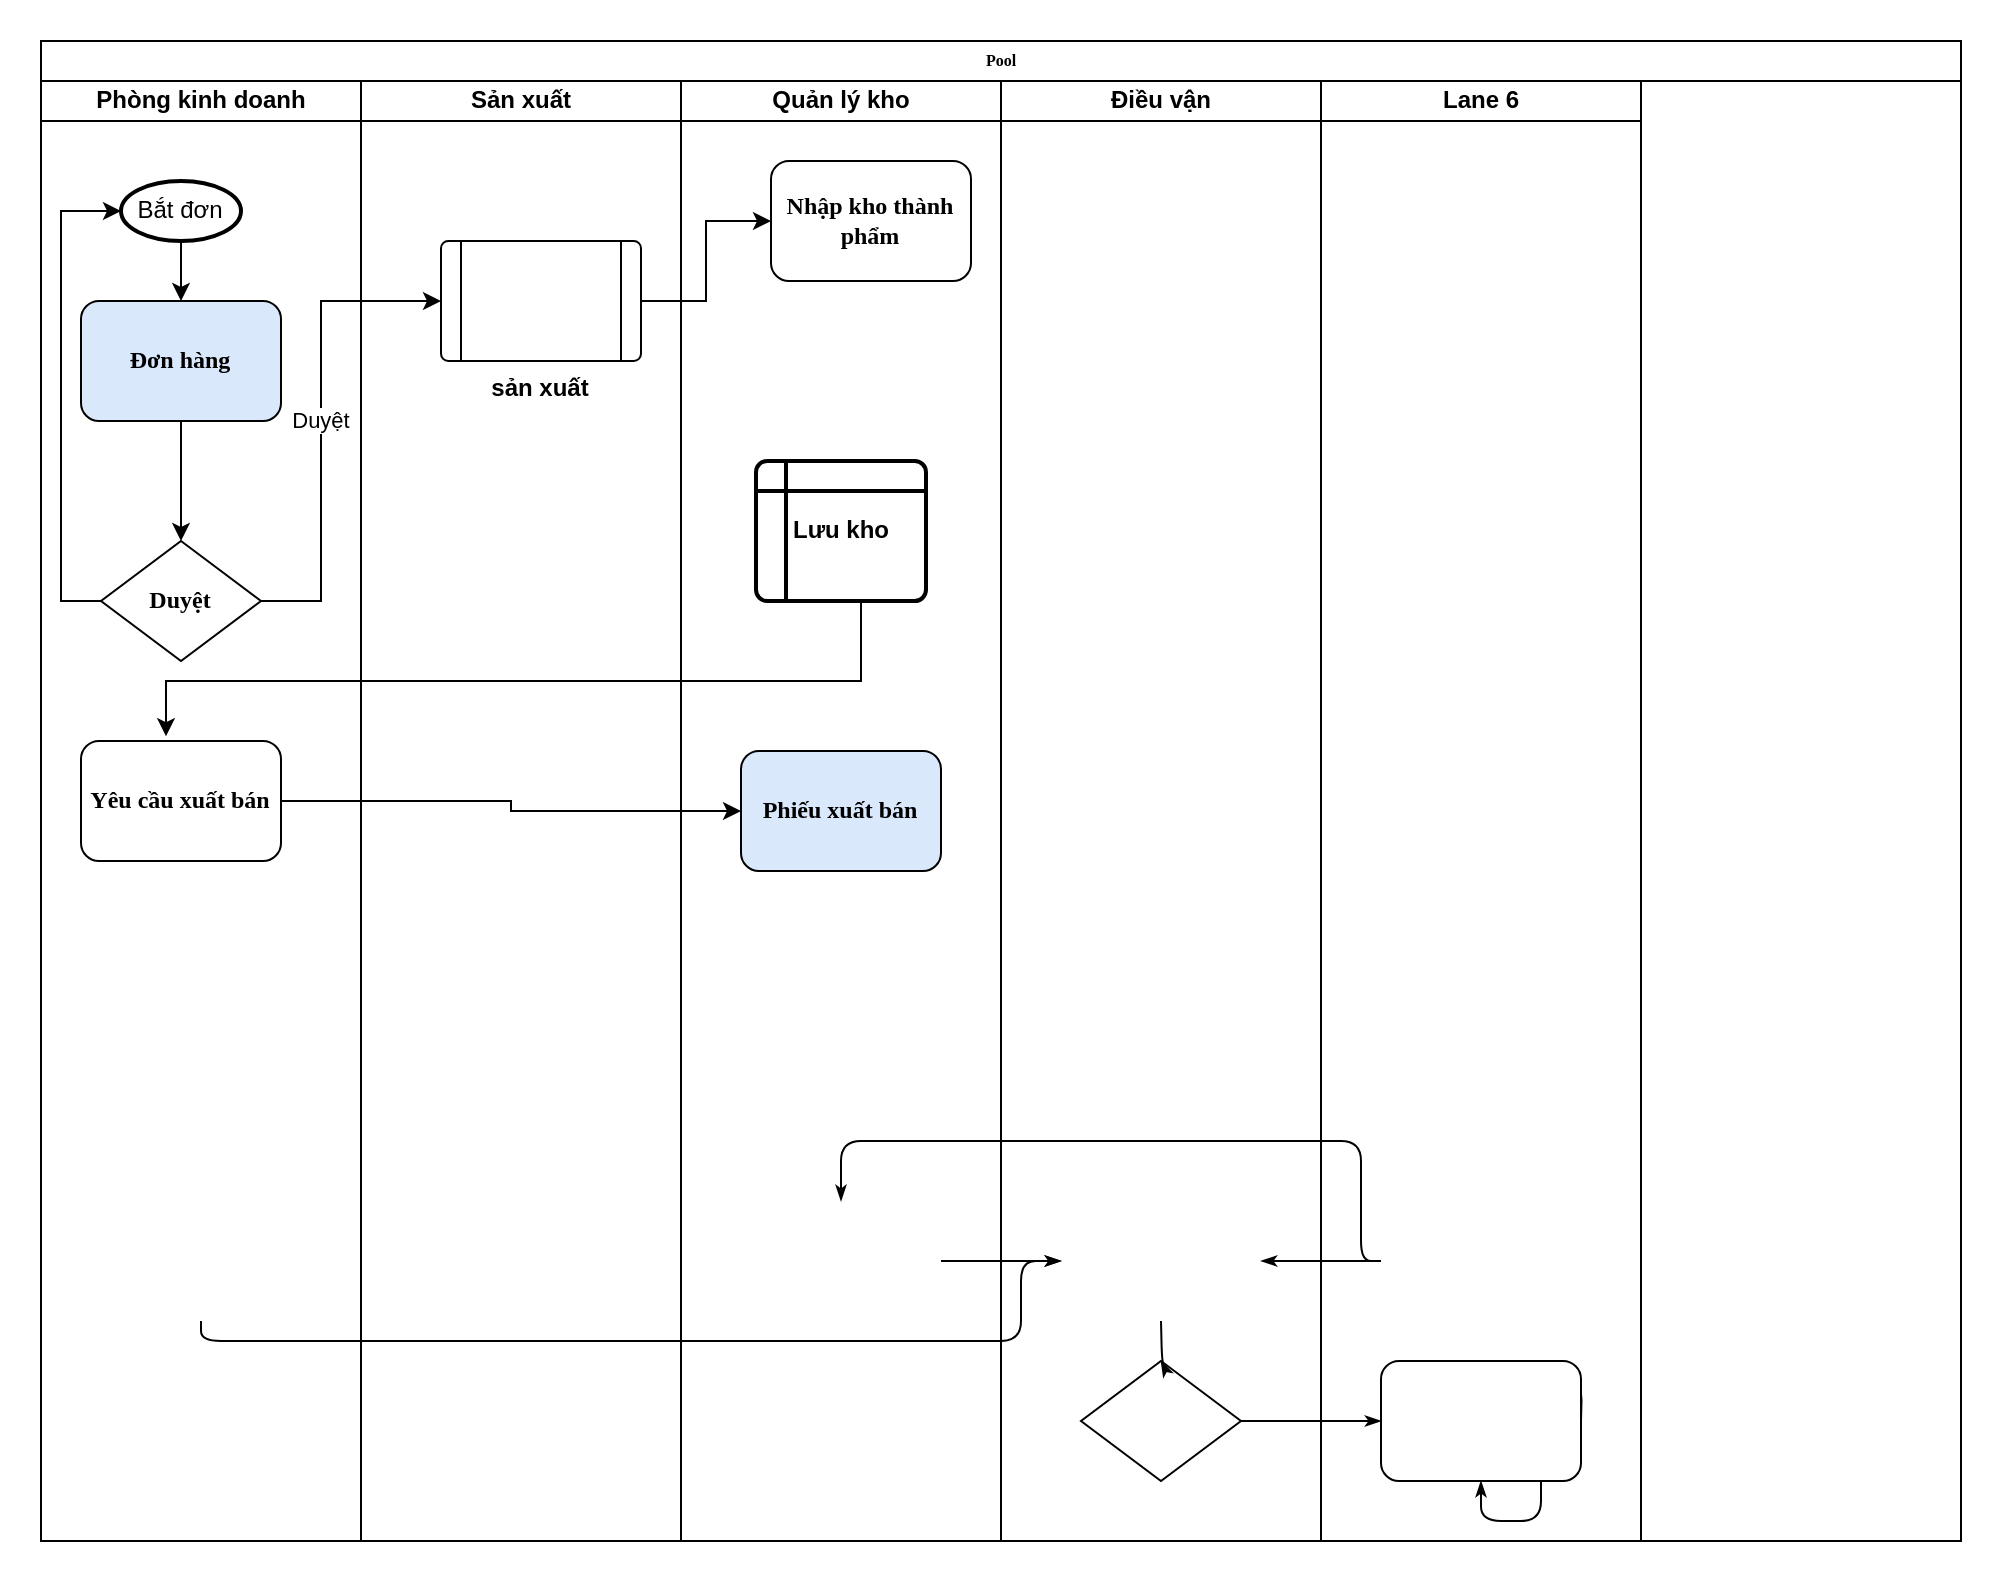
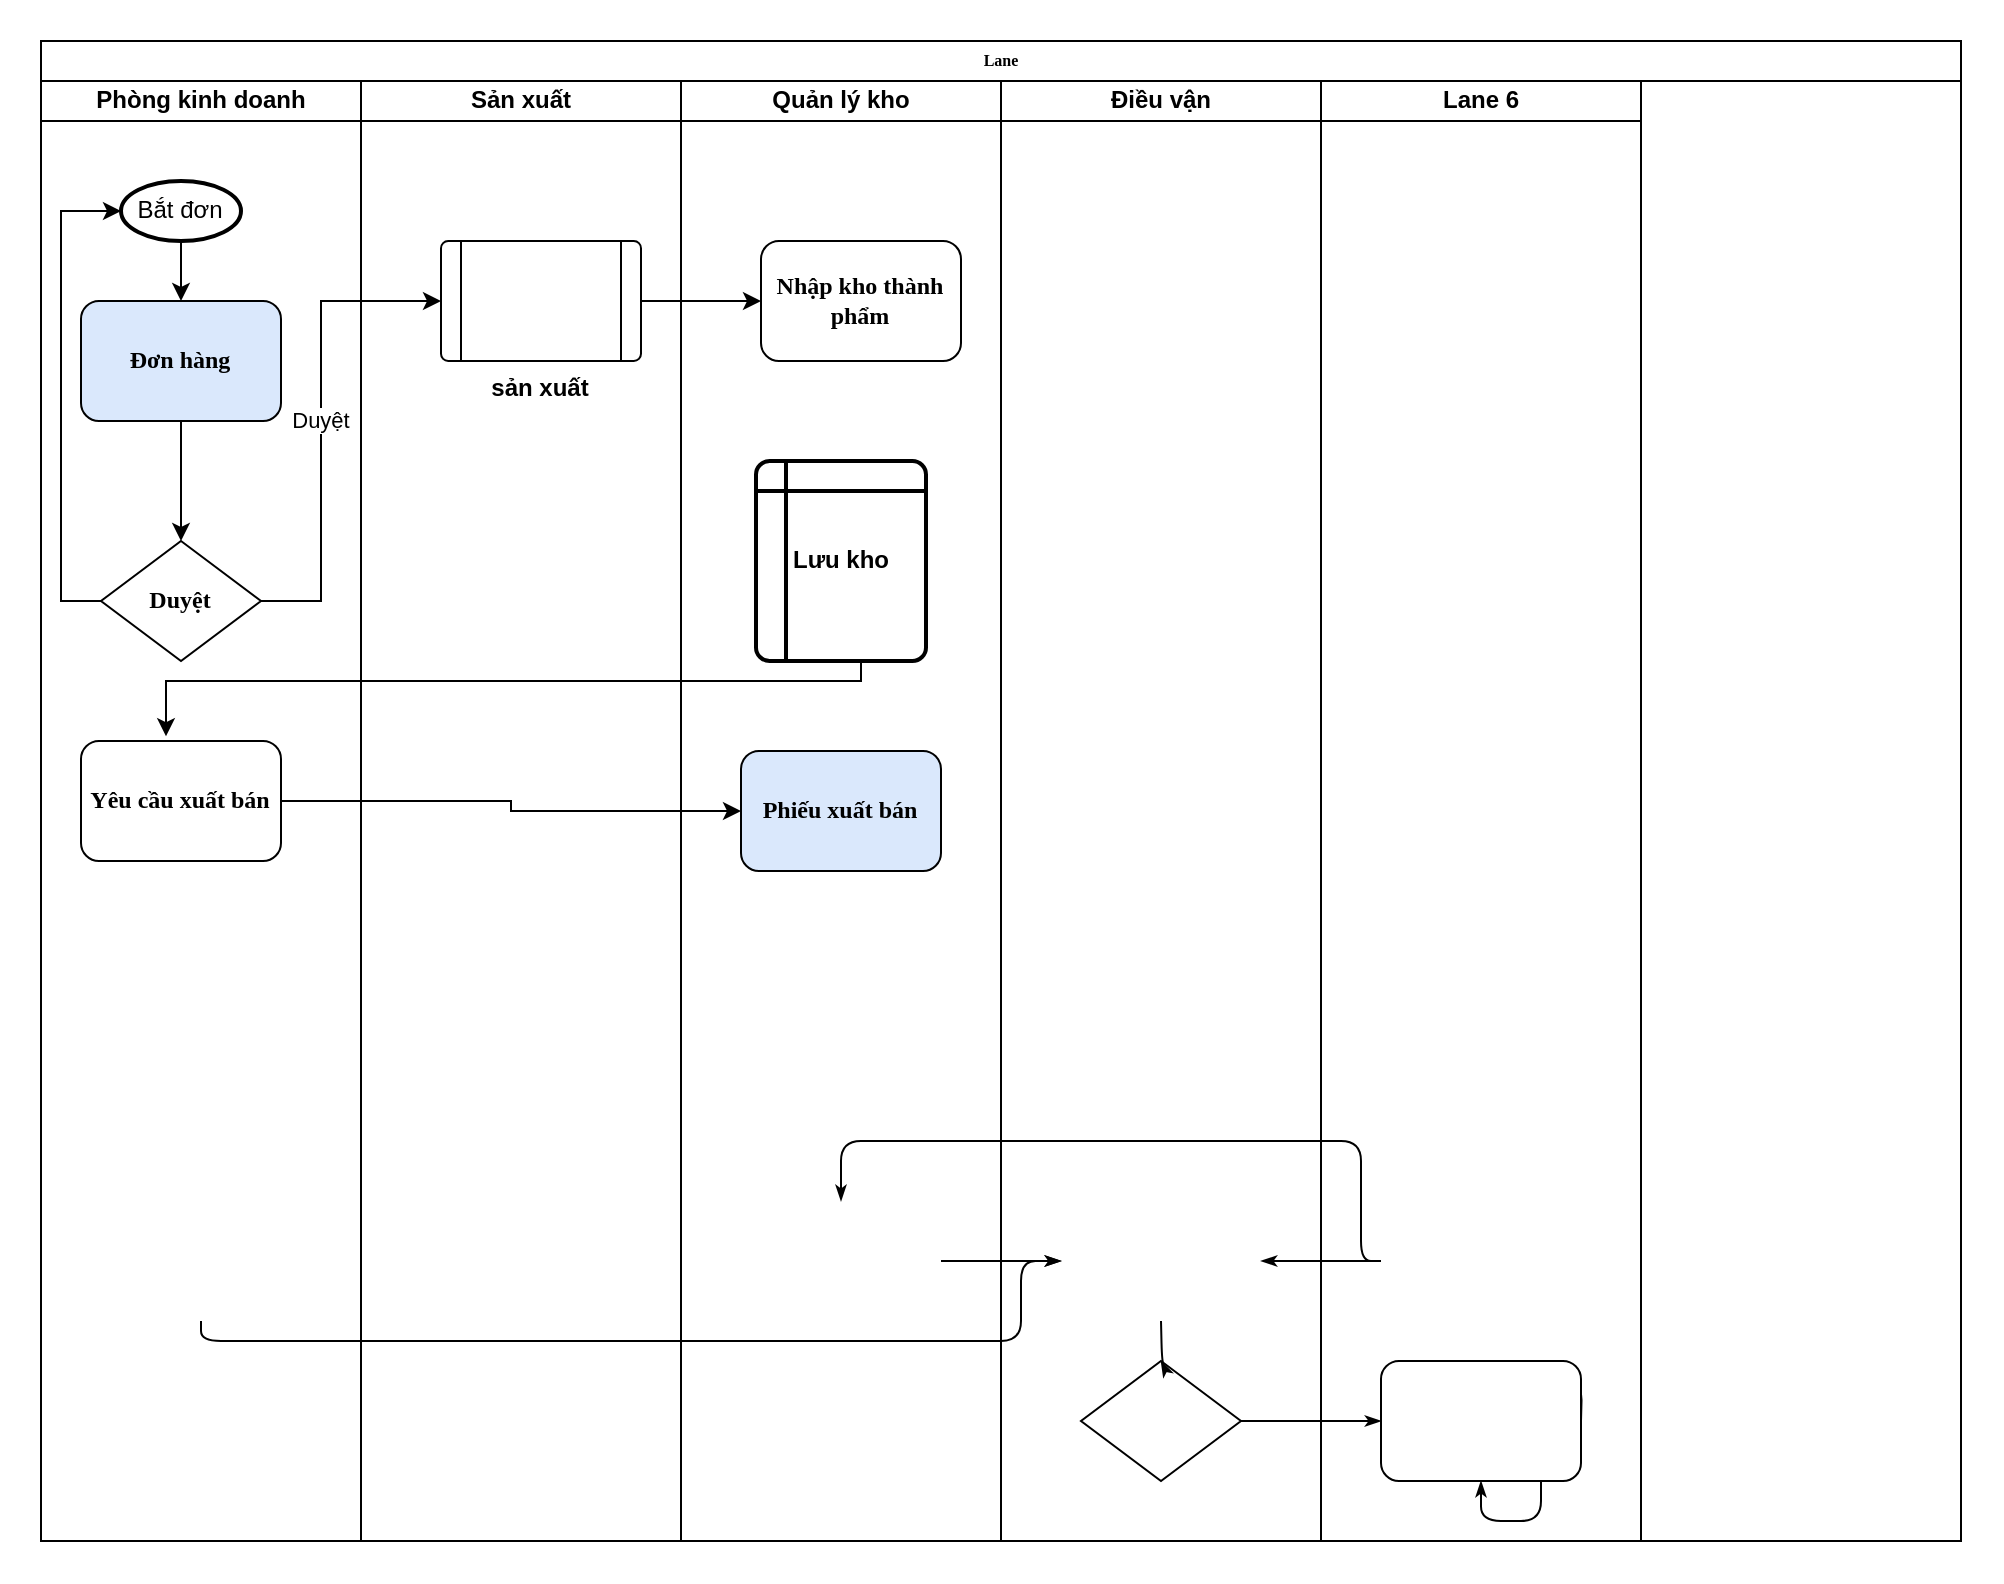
(1002, 61) -> (1002, 61)
(871, 221) -> (861, 301)
(841, 531) -> (841, 561)
